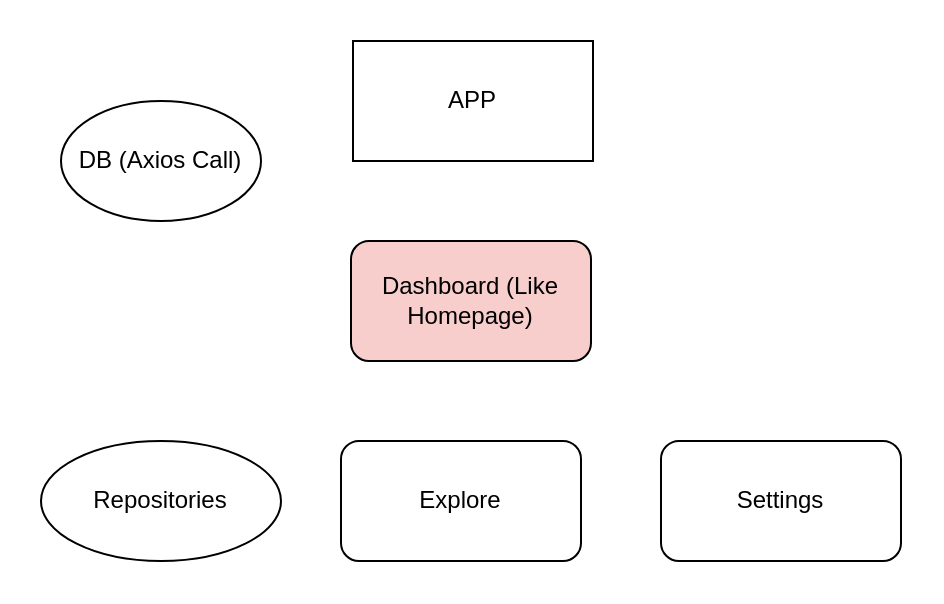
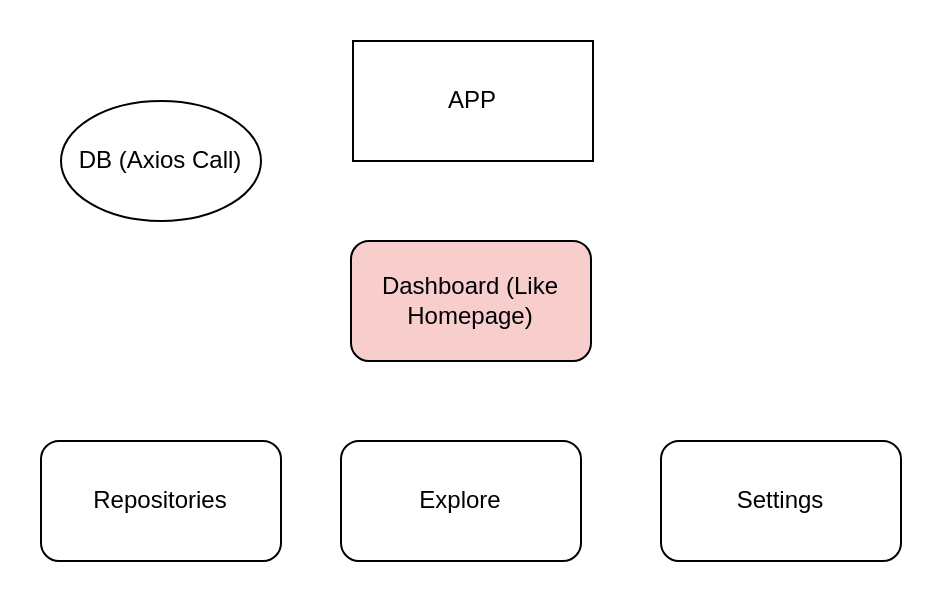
(161, 501) -> (161, 501)
